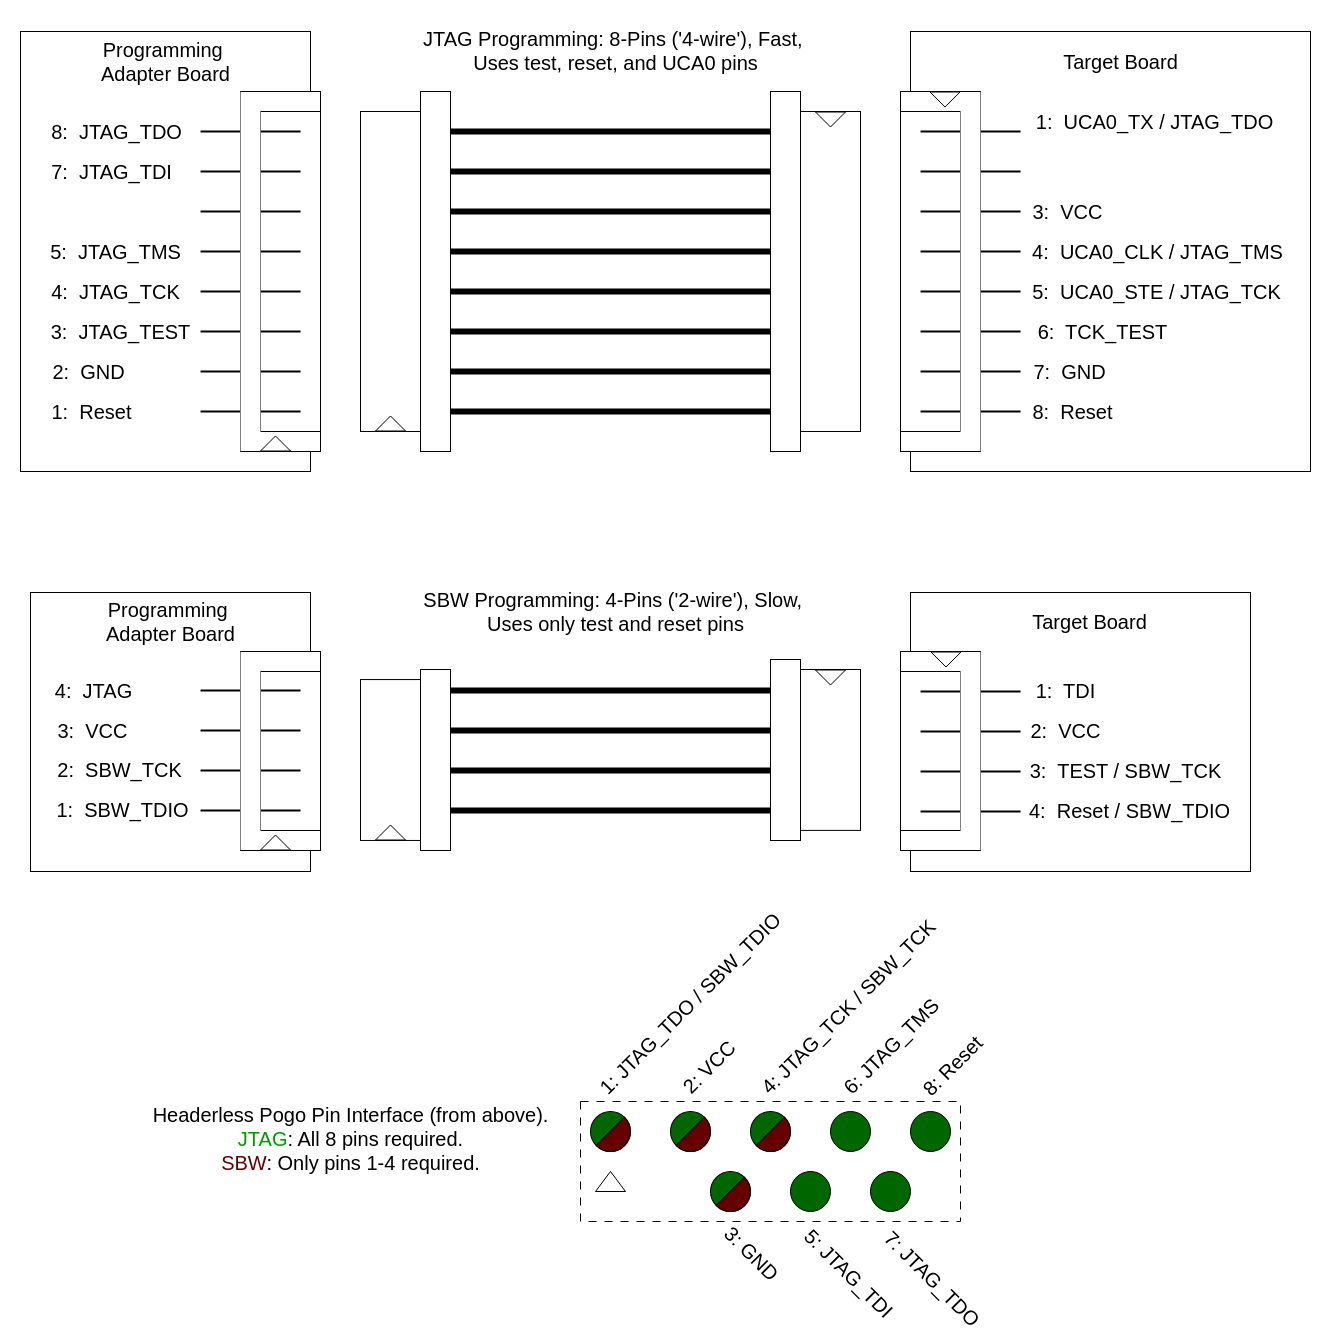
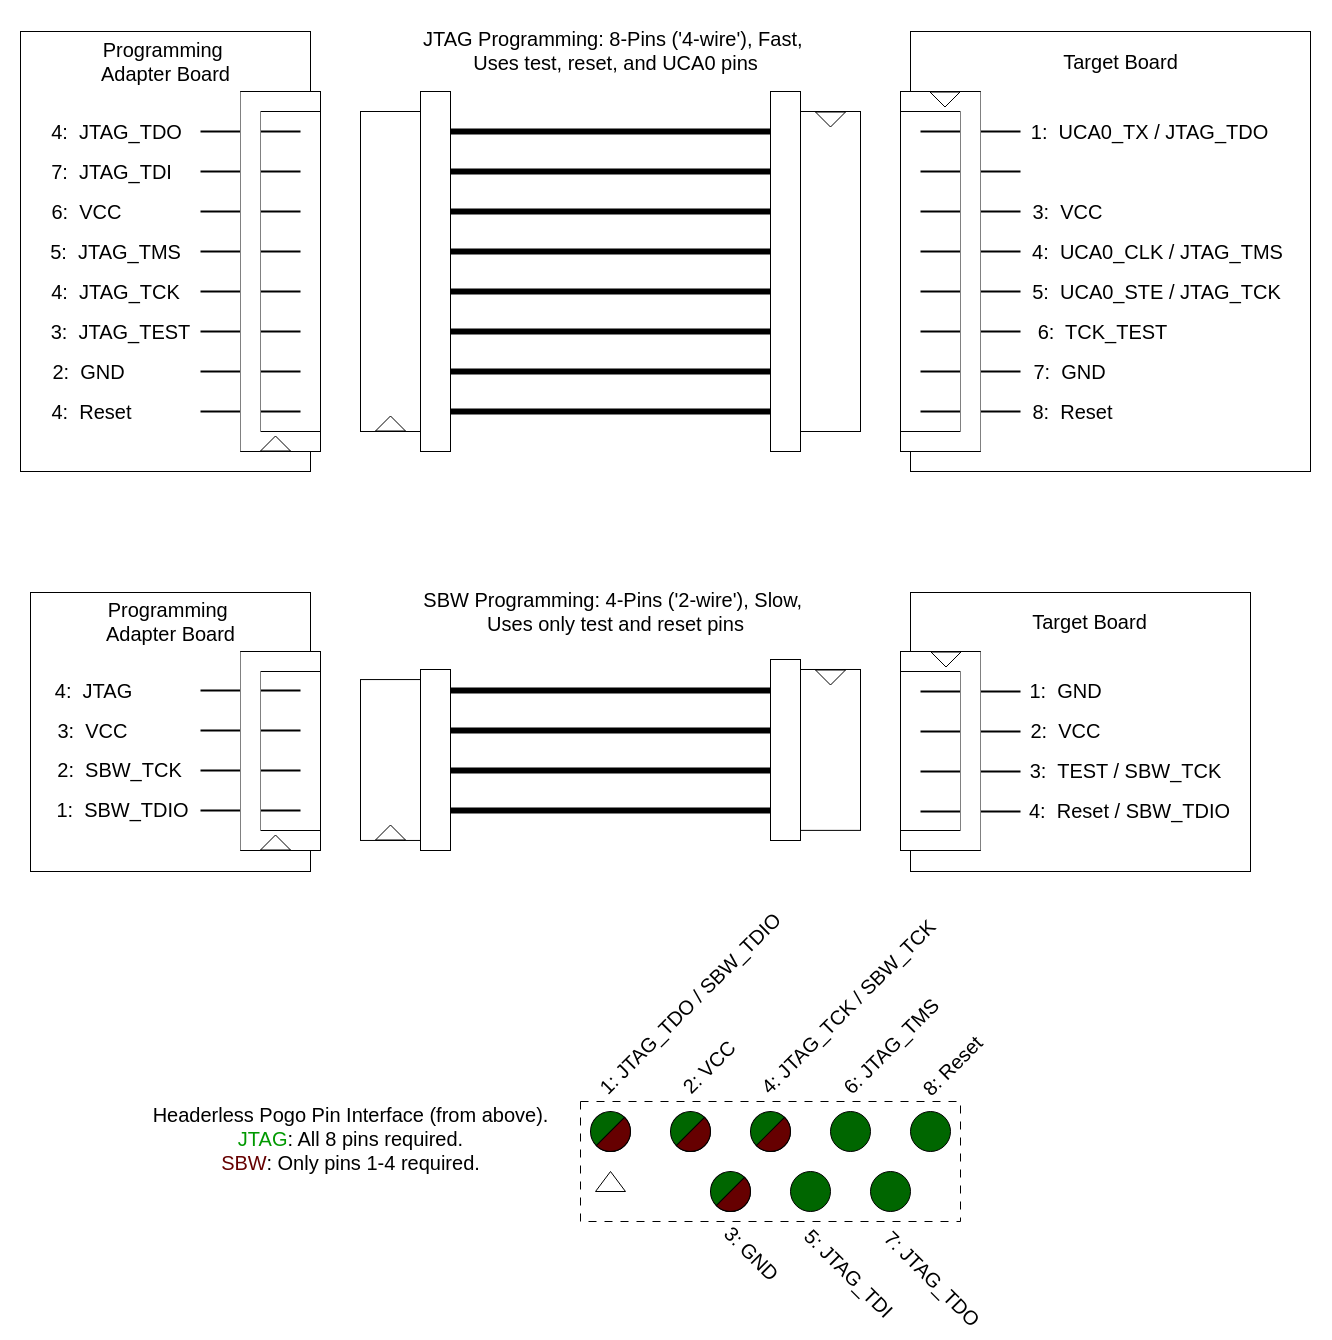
(1155, 122) -> (1150, 132)
(117, 132) -> (117, 132)
none -> (87, 212)
(92, 412) -> (92, 412)
(1066, 691) -> (1066, 691)
